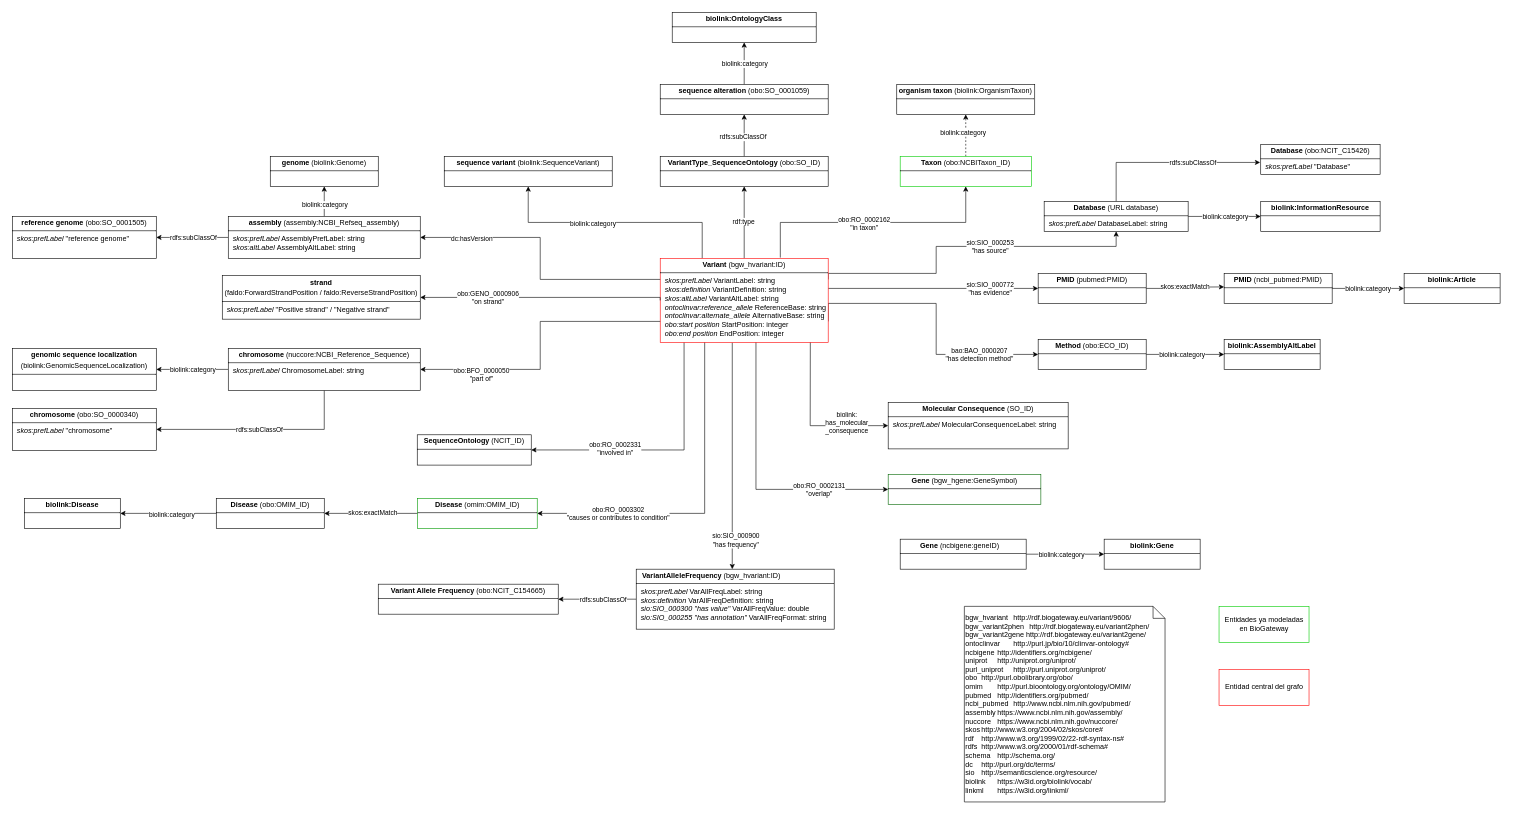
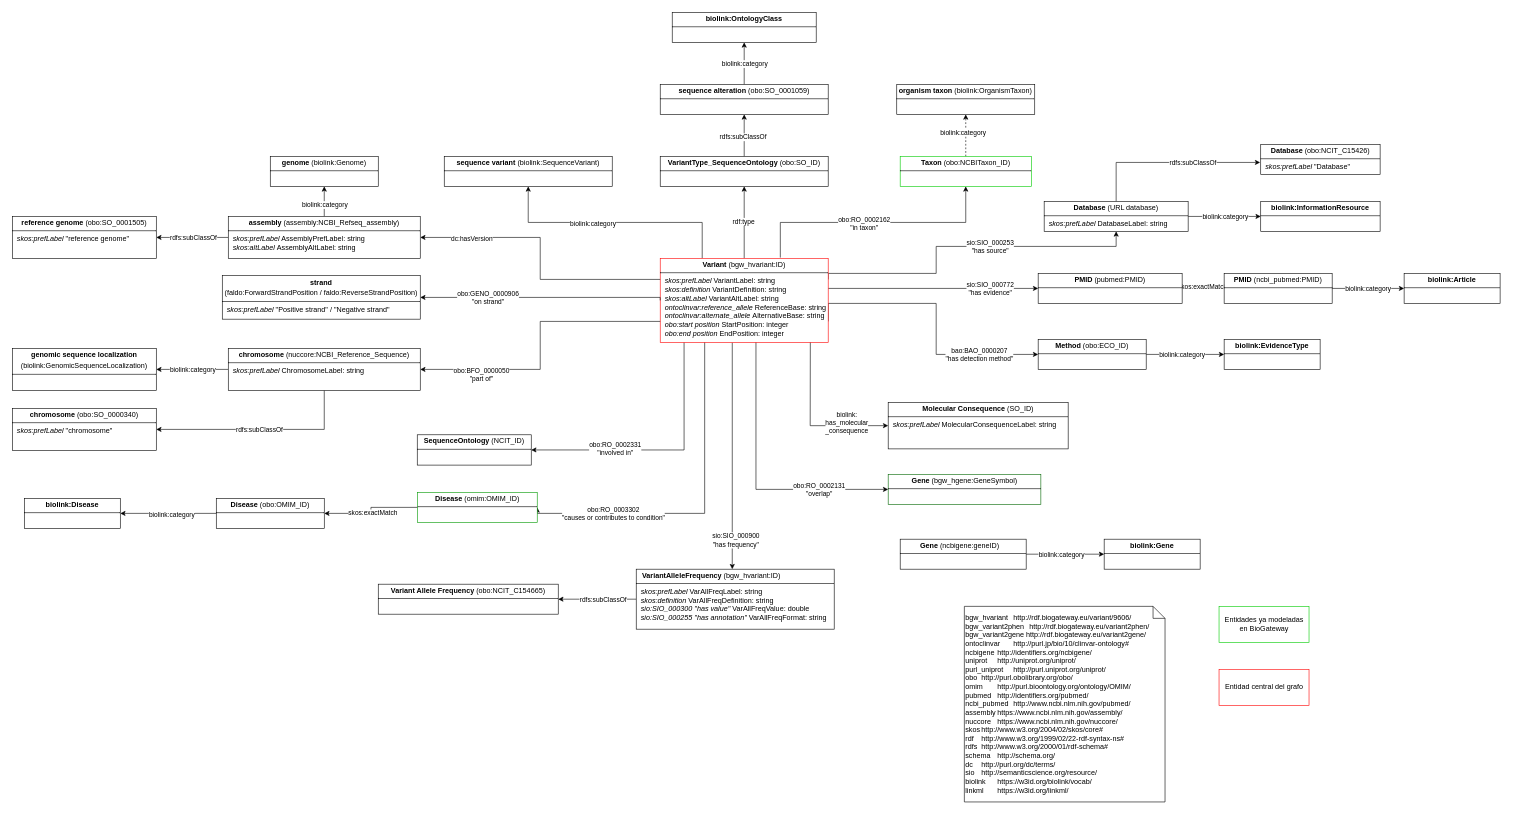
(1092, 288) -> (1110, 288)
(1266, 344) -> (1260, 344)
(477, 513) -> (477, 507)
